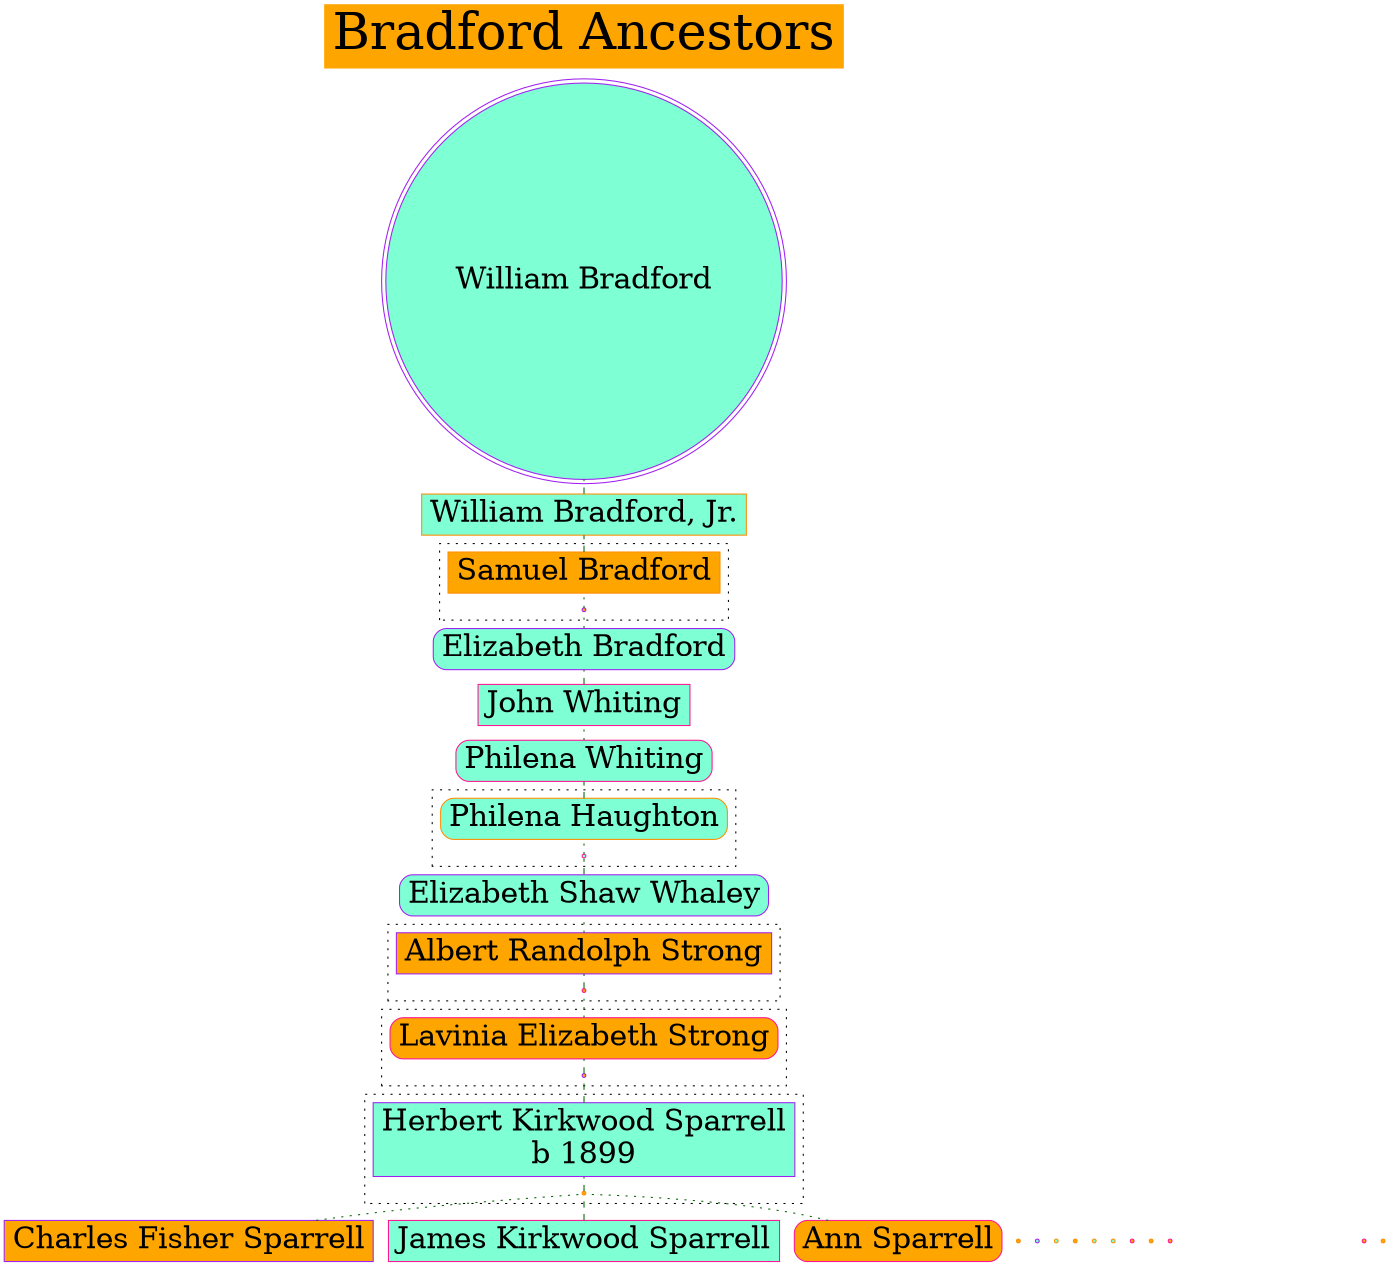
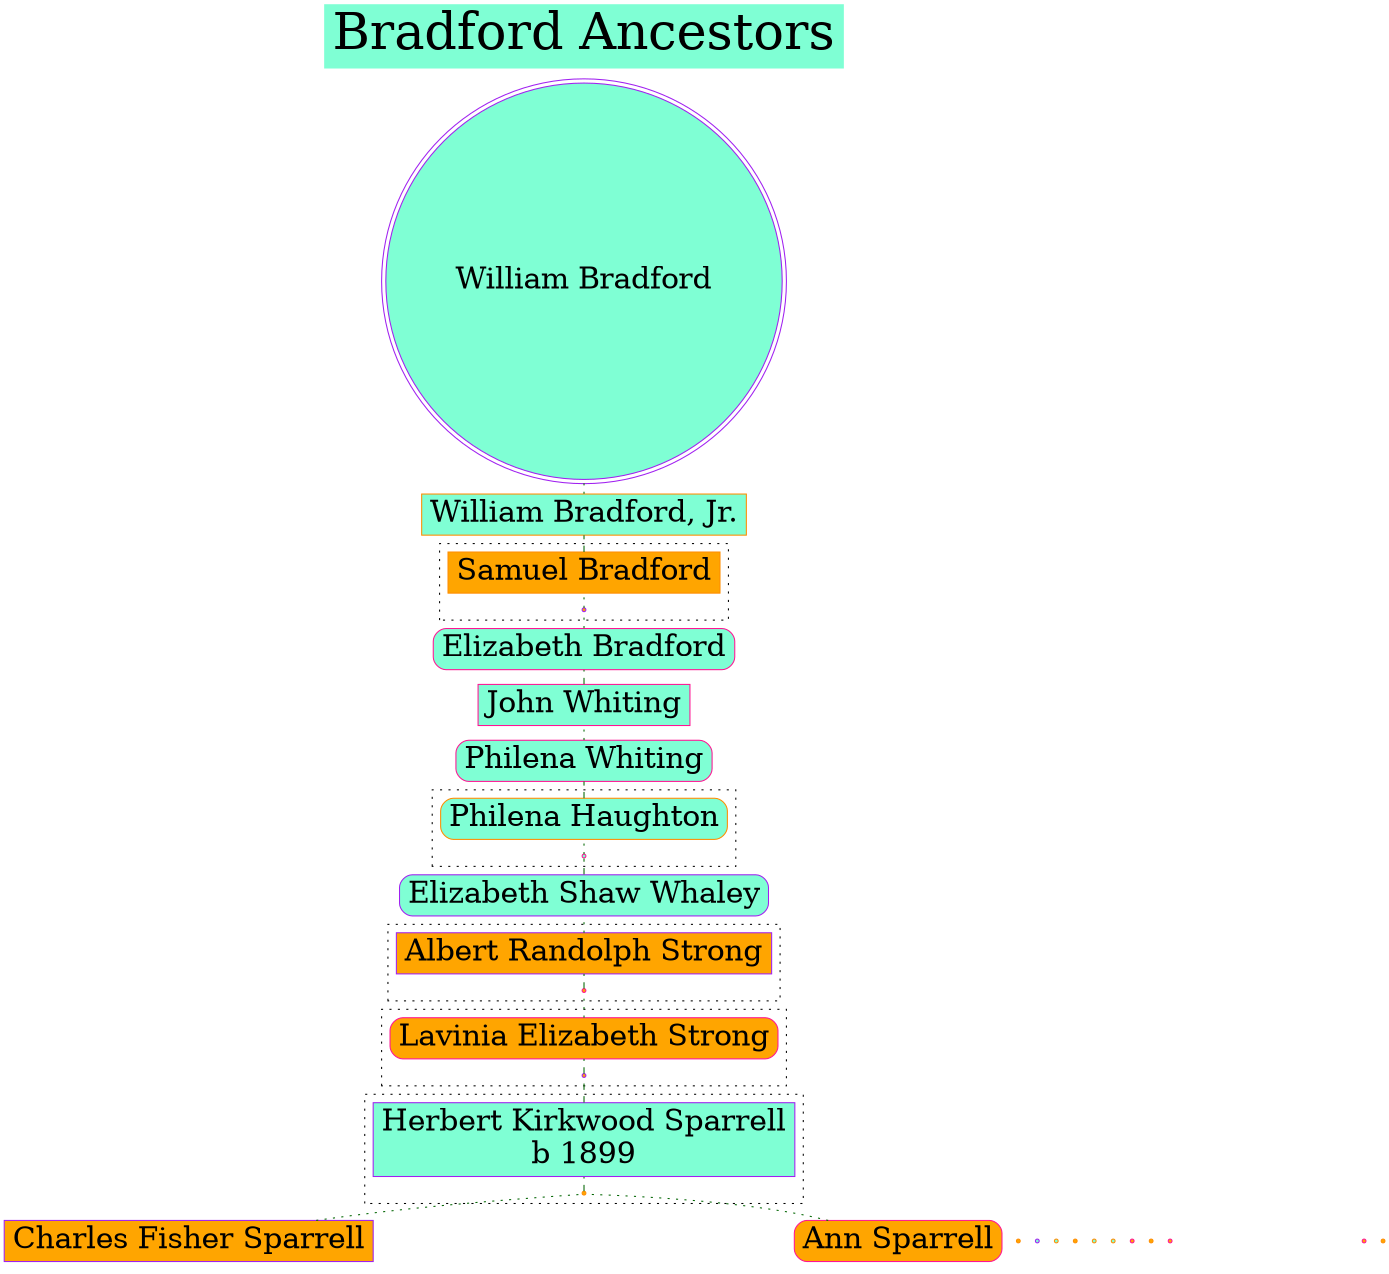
(584, 36) -> (584, 36)
(584, 487) -> (584, 487)
(584, 649) -> (584, 649)
(584, 1241) -> none
